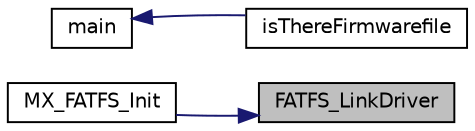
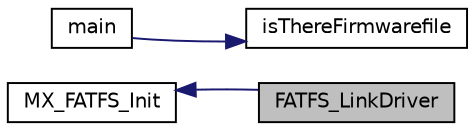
(199, 15) -> (179, 41)
(207, 116) -> (227, 89)
